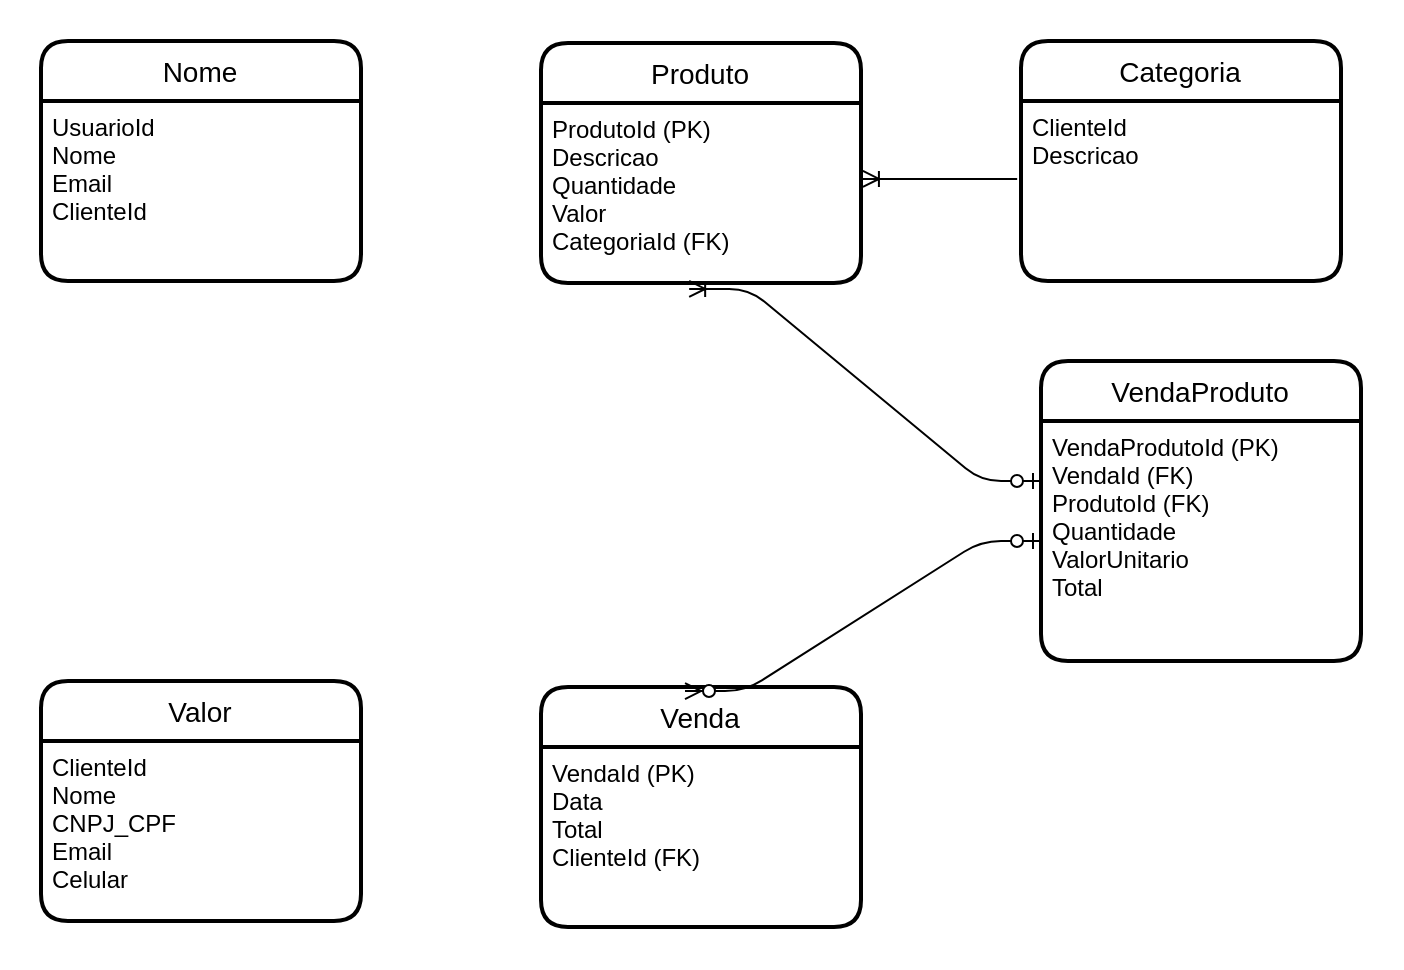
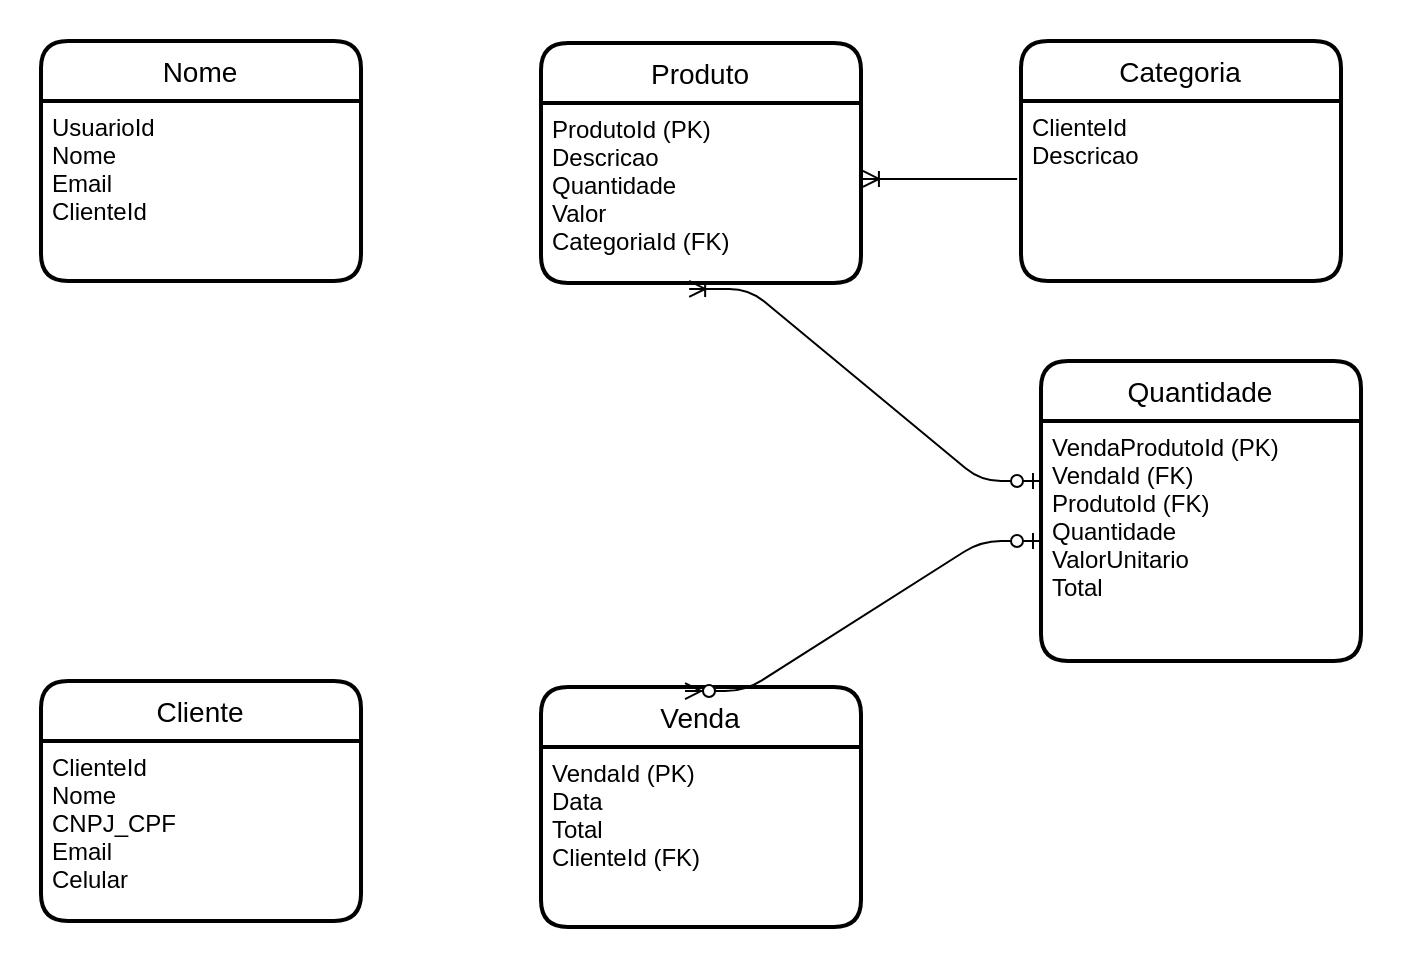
(1200, 393) -> (1200, 393)
(200, 713) -> (200, 713)
